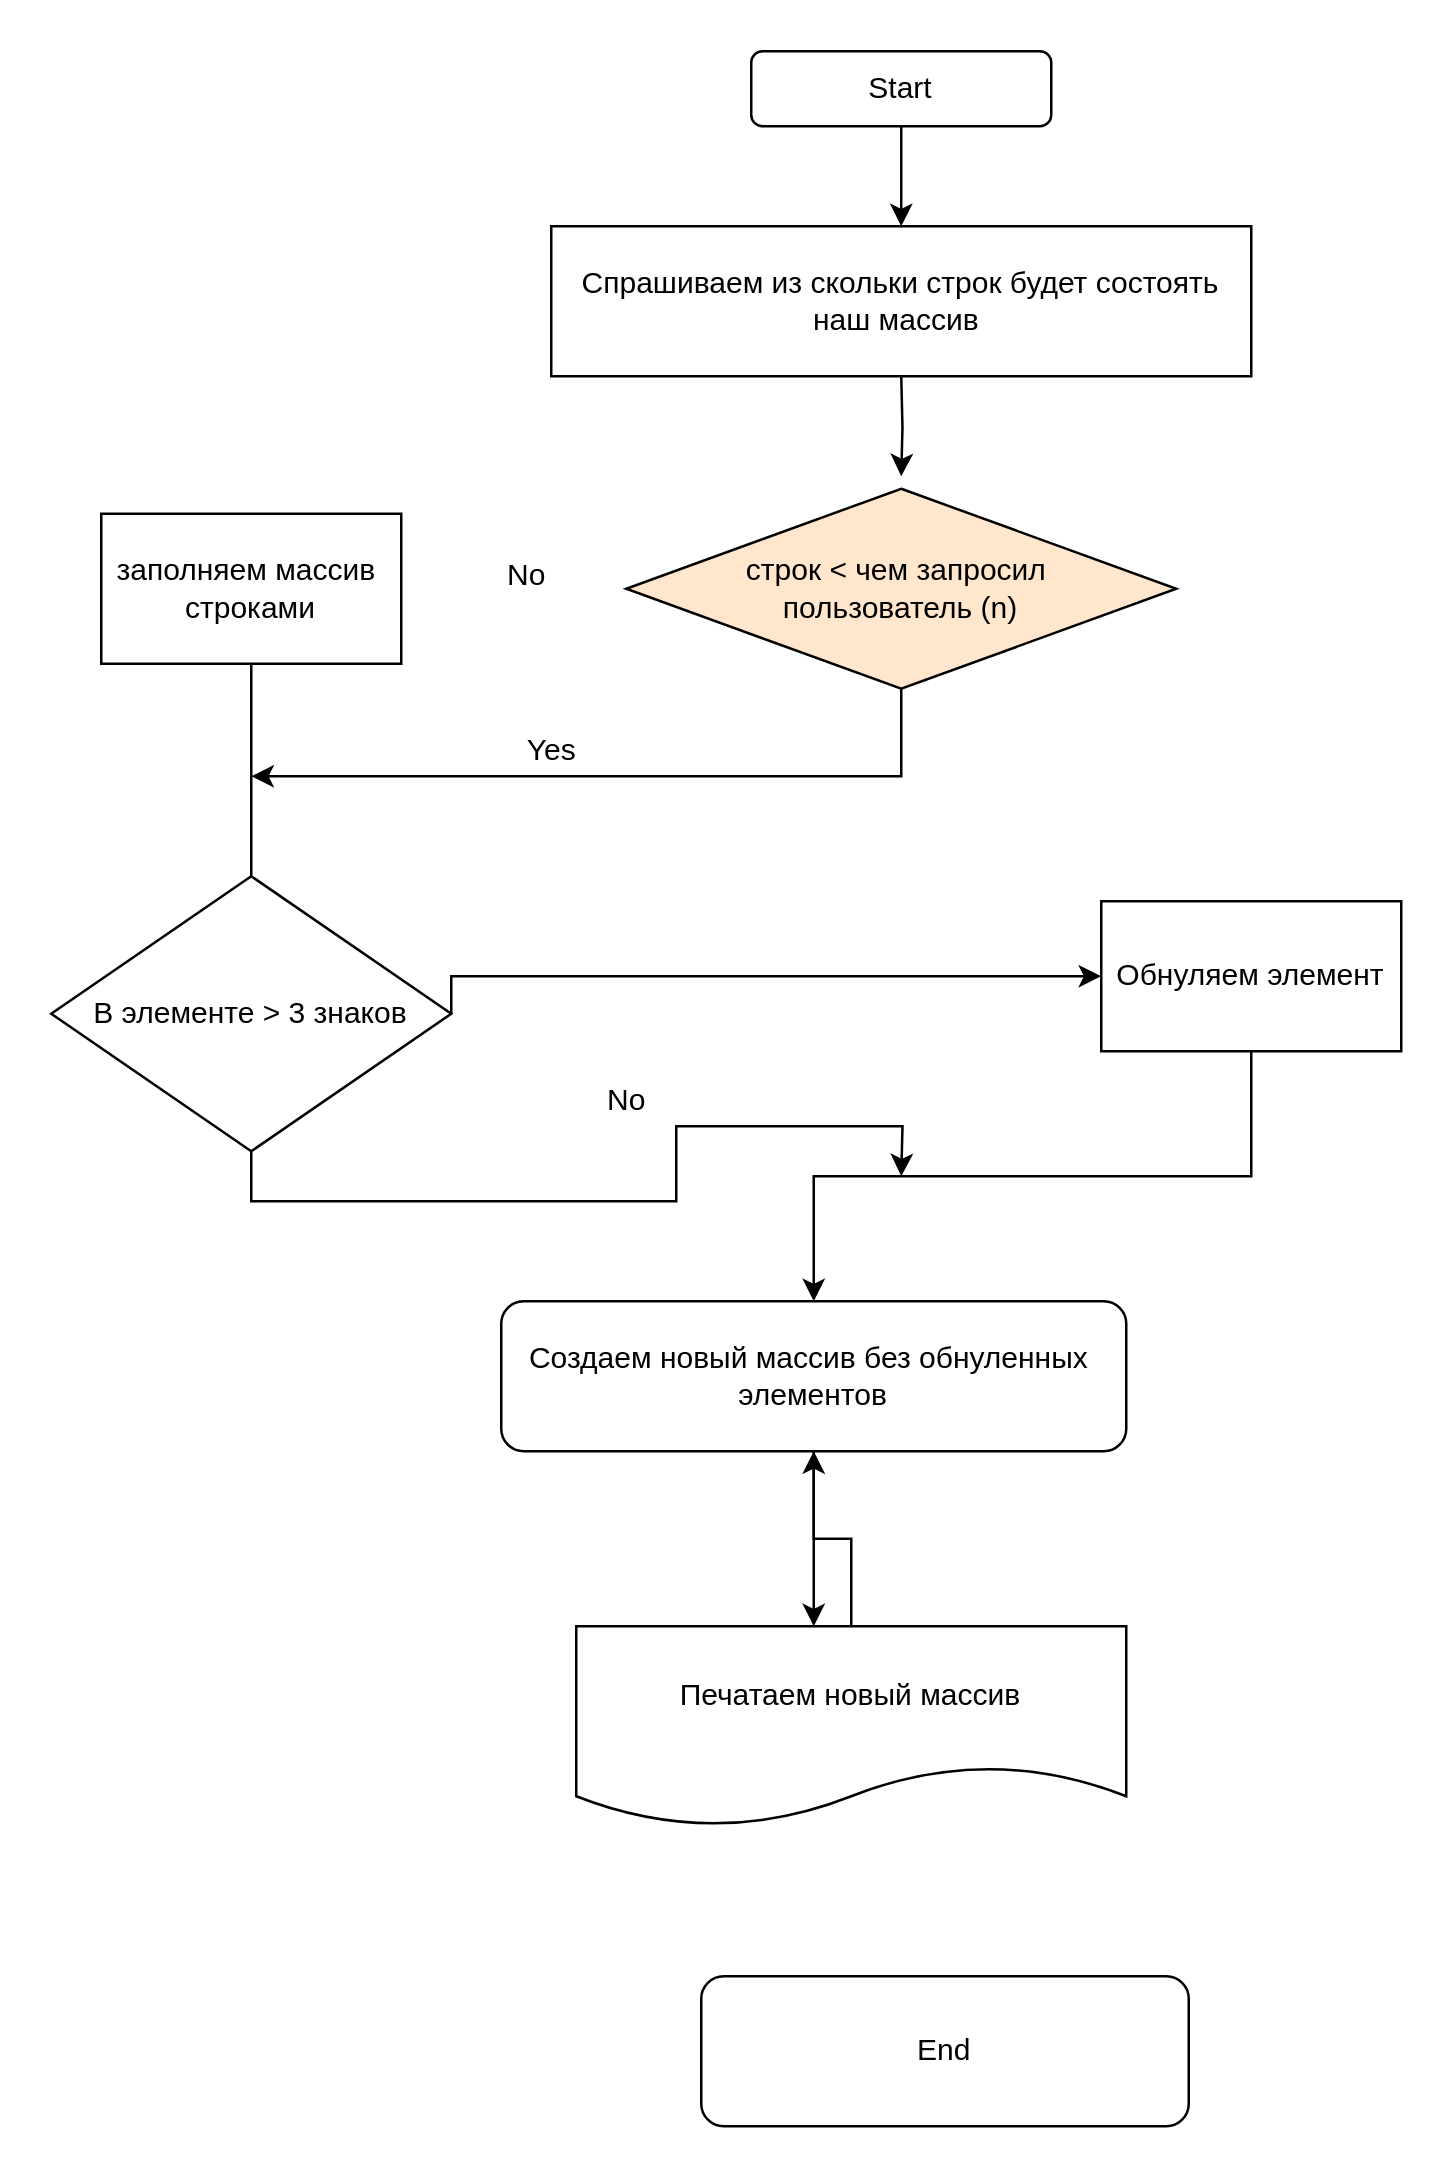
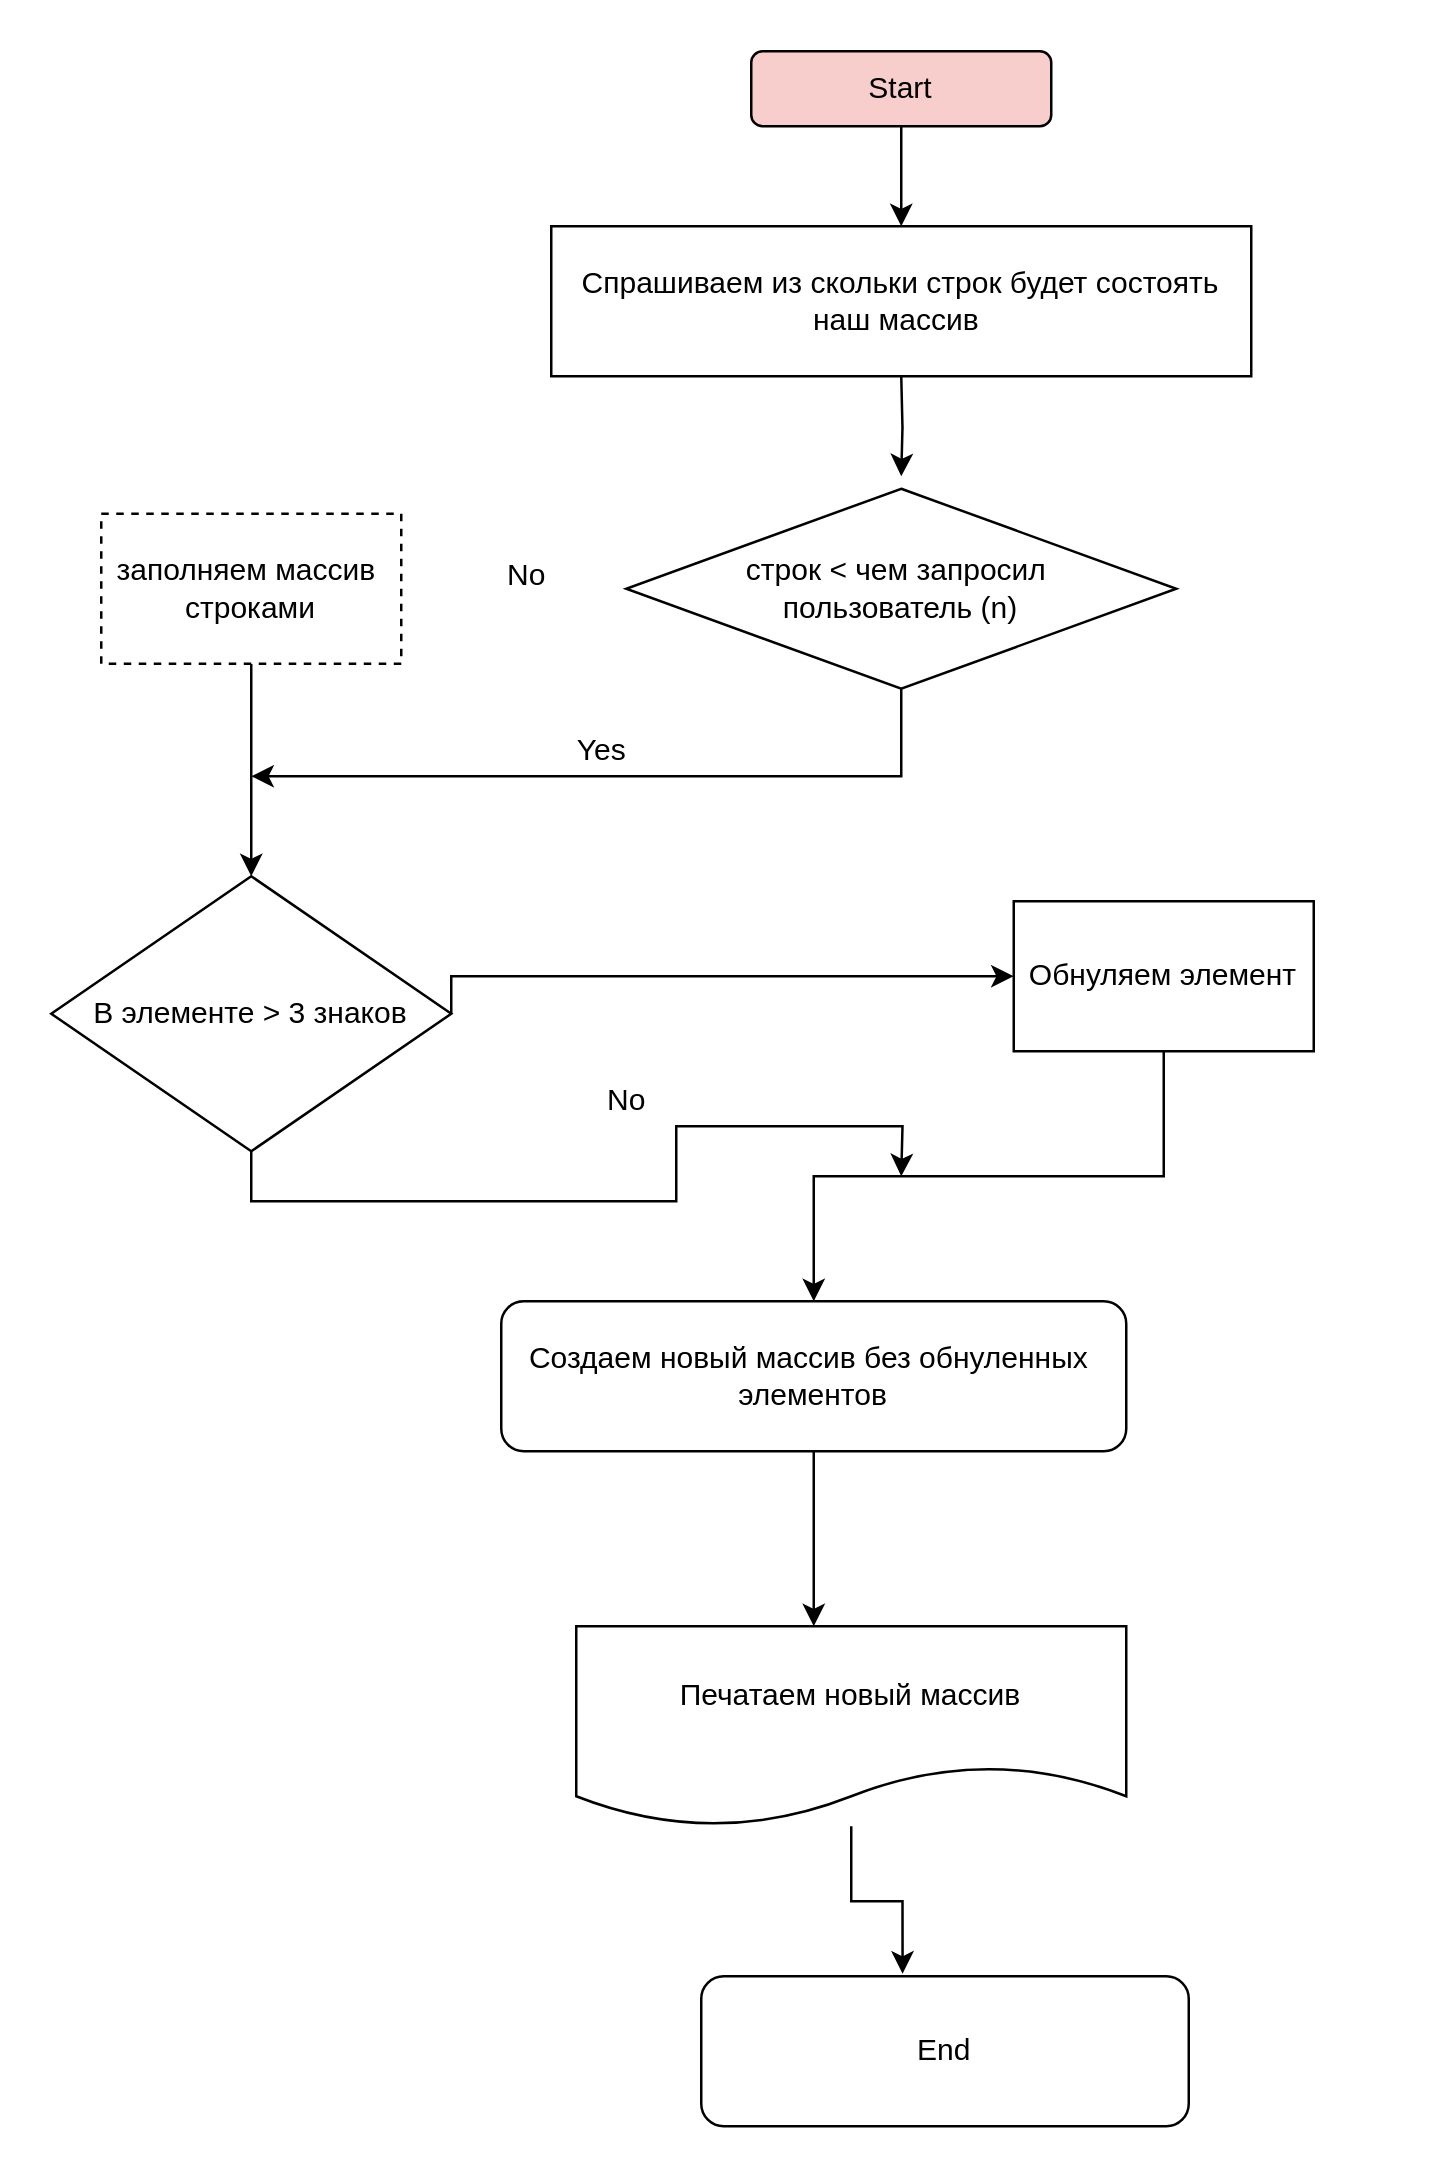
(901, 89) -> (901, 89)
(251, 589) -> (251, 589)
(901, 589) -> (901, 589)
(551, 751) -> (601, 751)
(251, 865) -> (251, 858)
(1251, 976) -> (1164, 976)
(851, 1566) -> (867, 1901)
